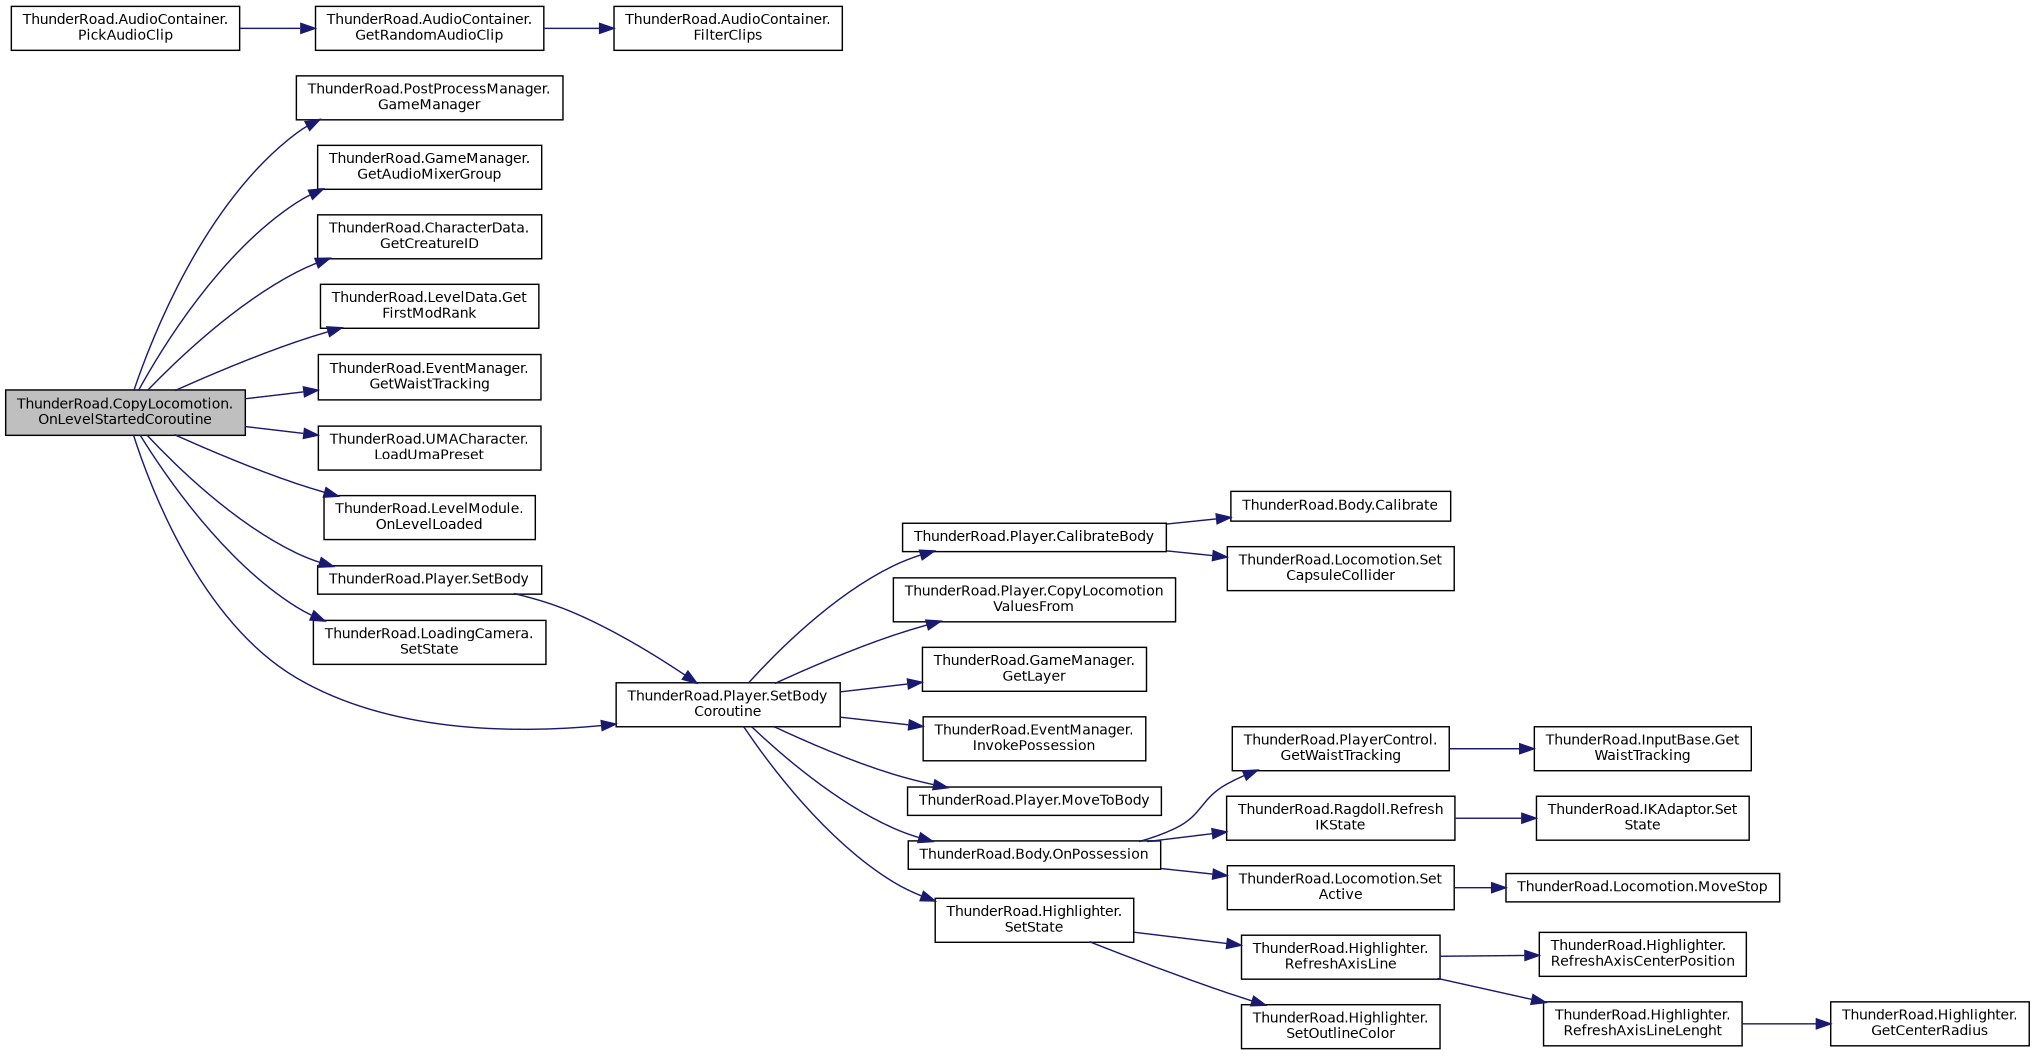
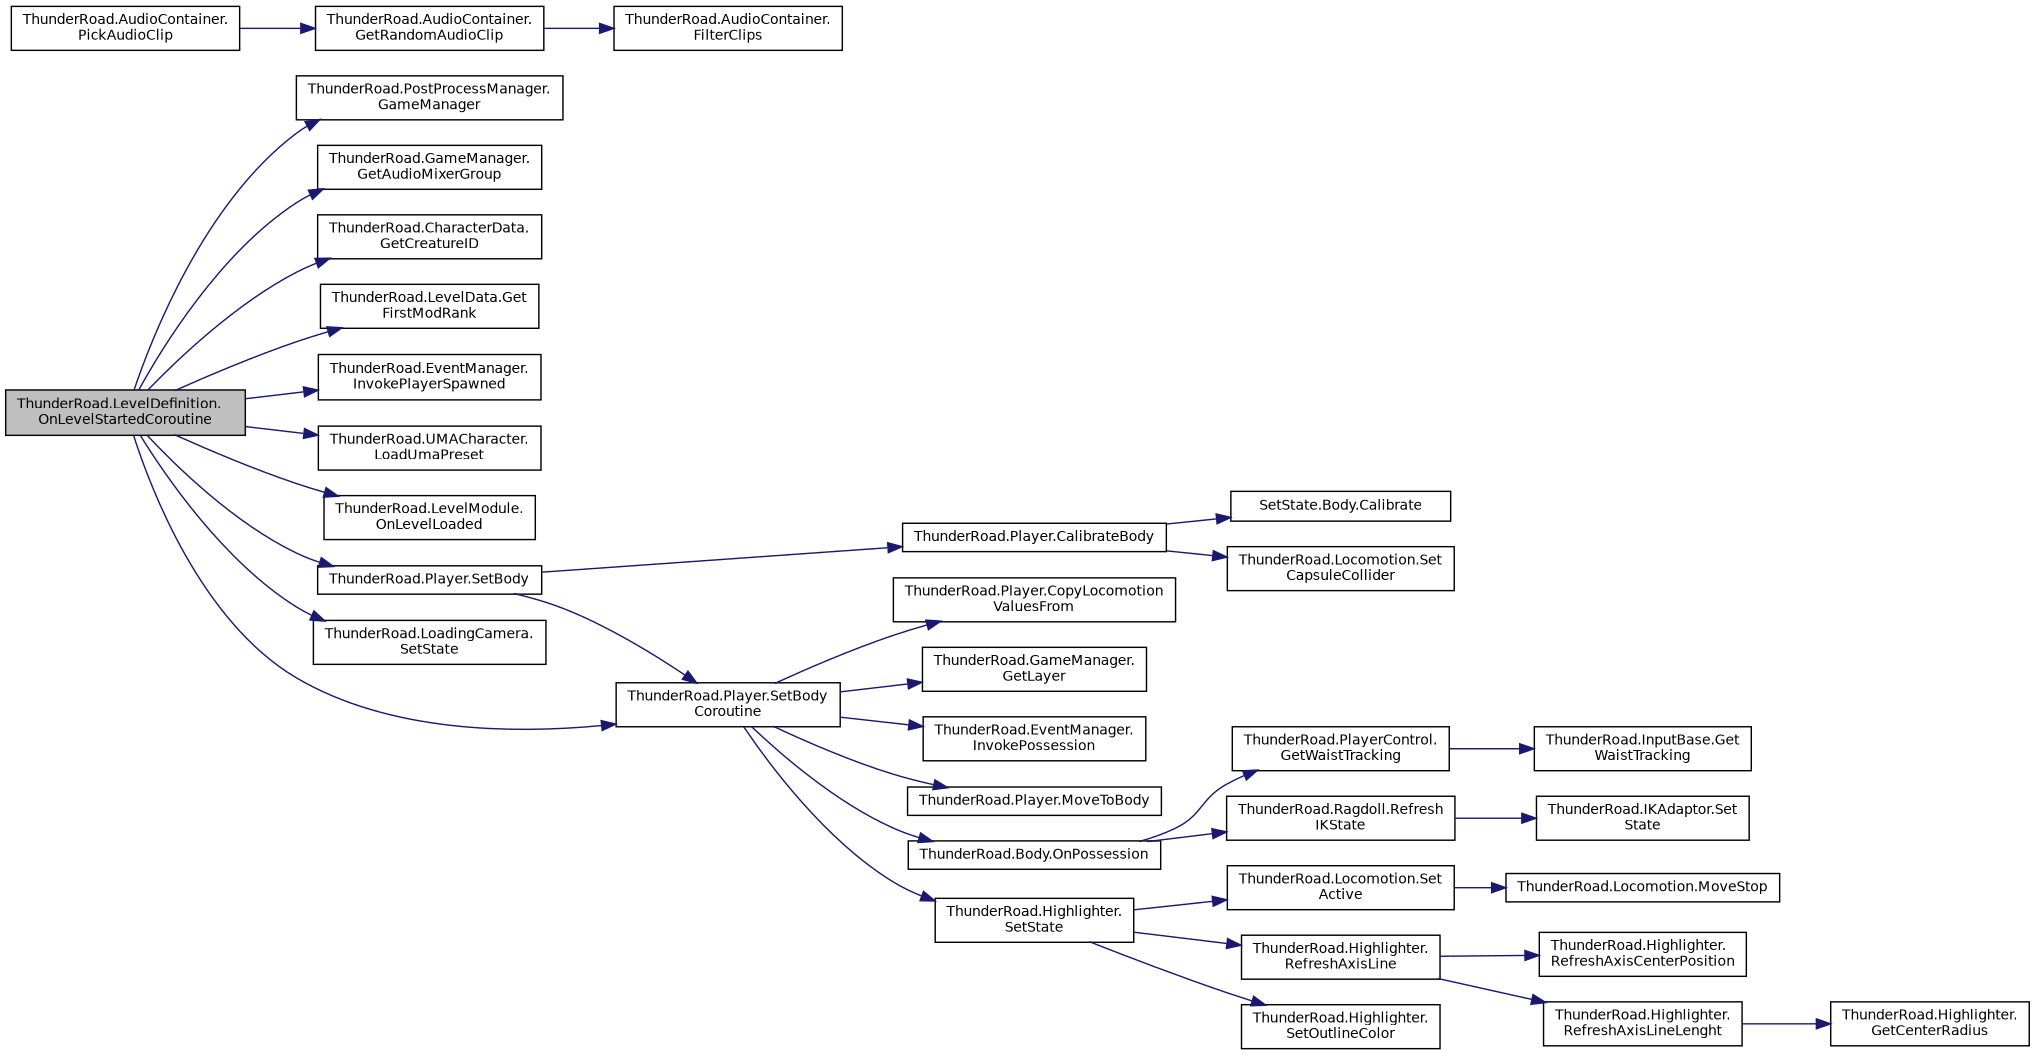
(430, 377) -> (430, 377)
(125, 413) -> (125, 413)
(1341, 506) -> (1341, 506)
(827, 609) -> (715, 560)
(1187, 871) -> (1173, 906)
